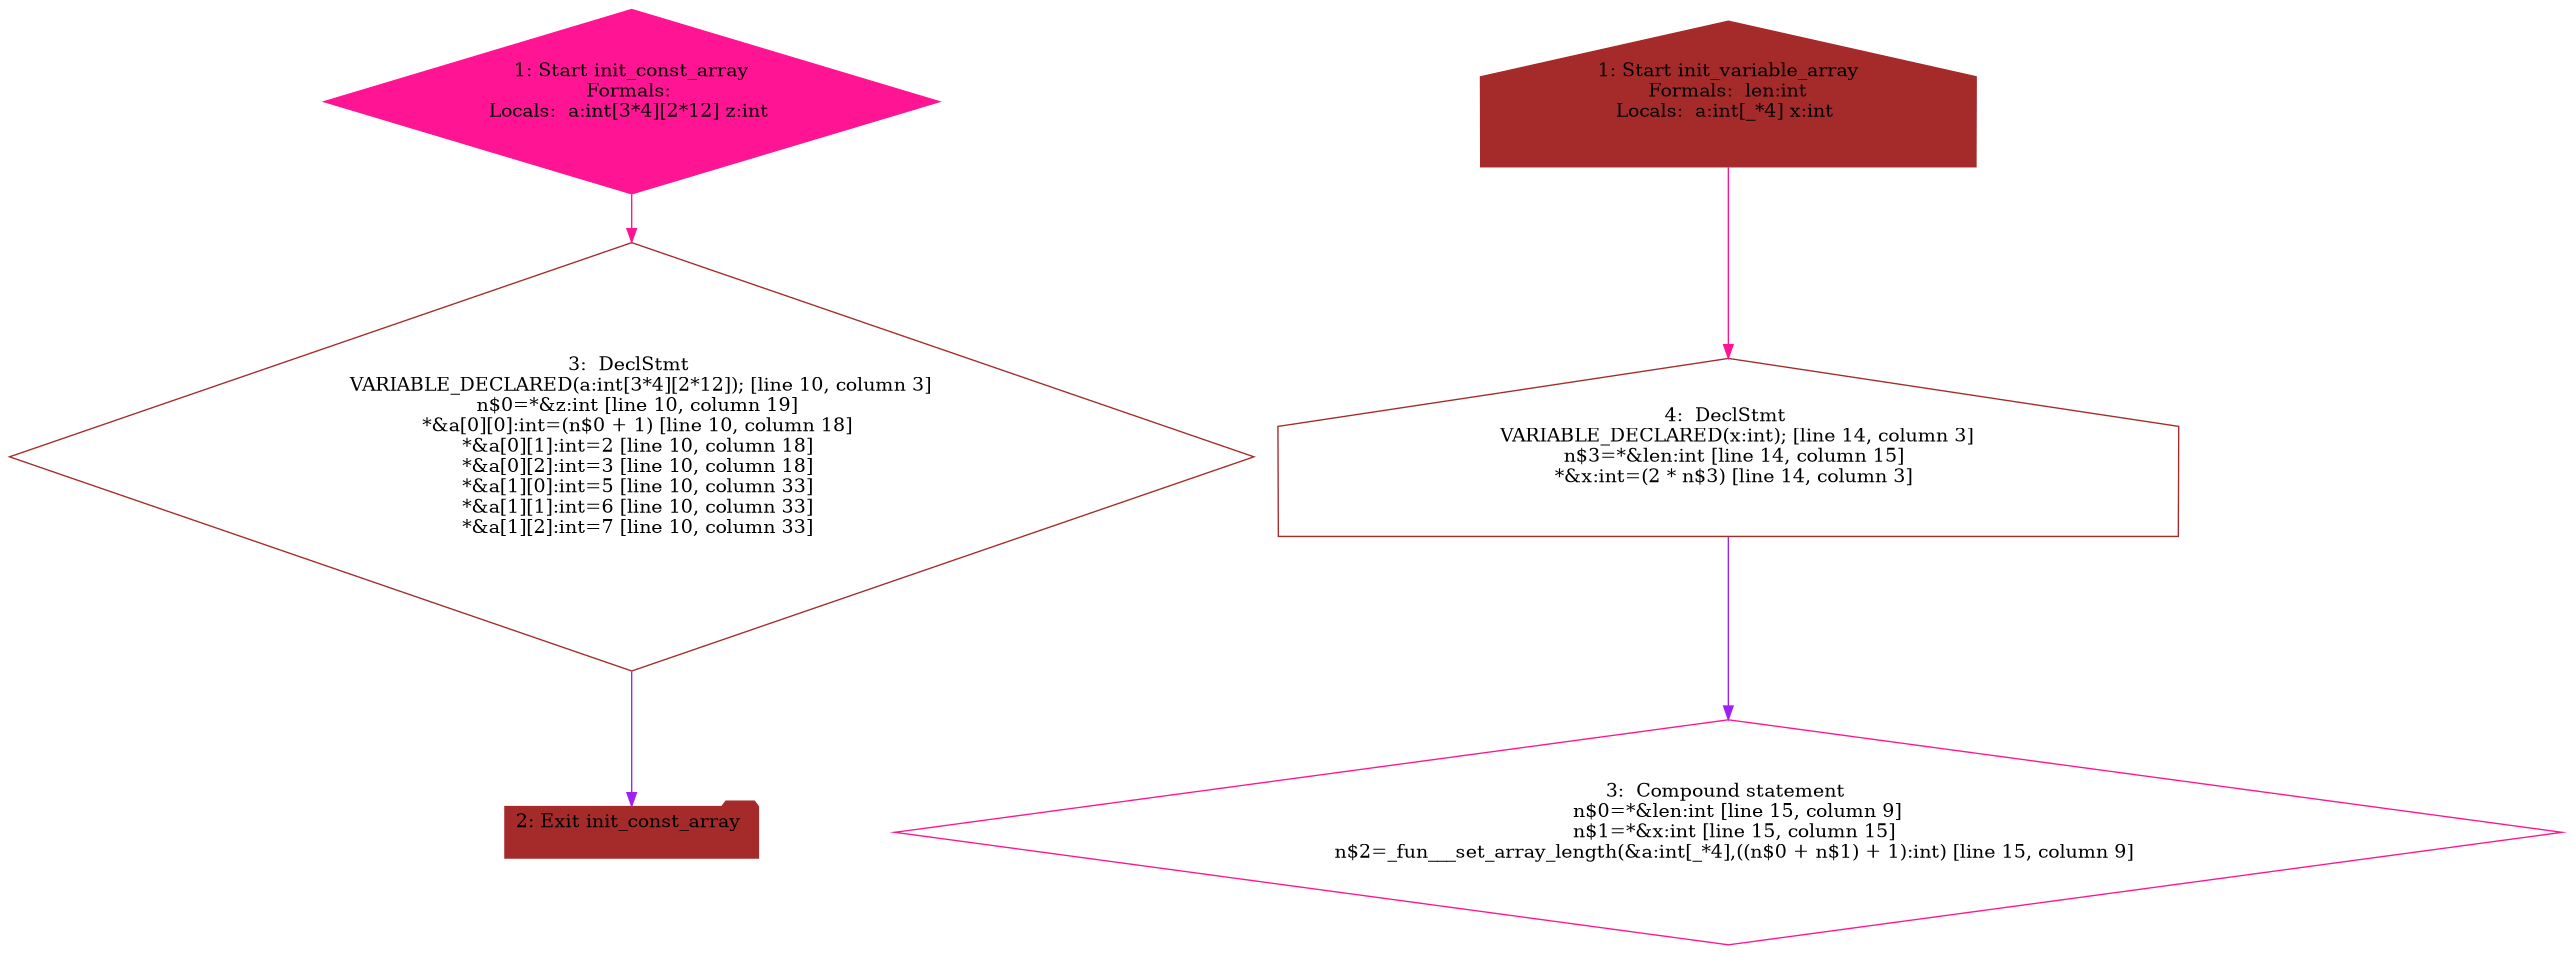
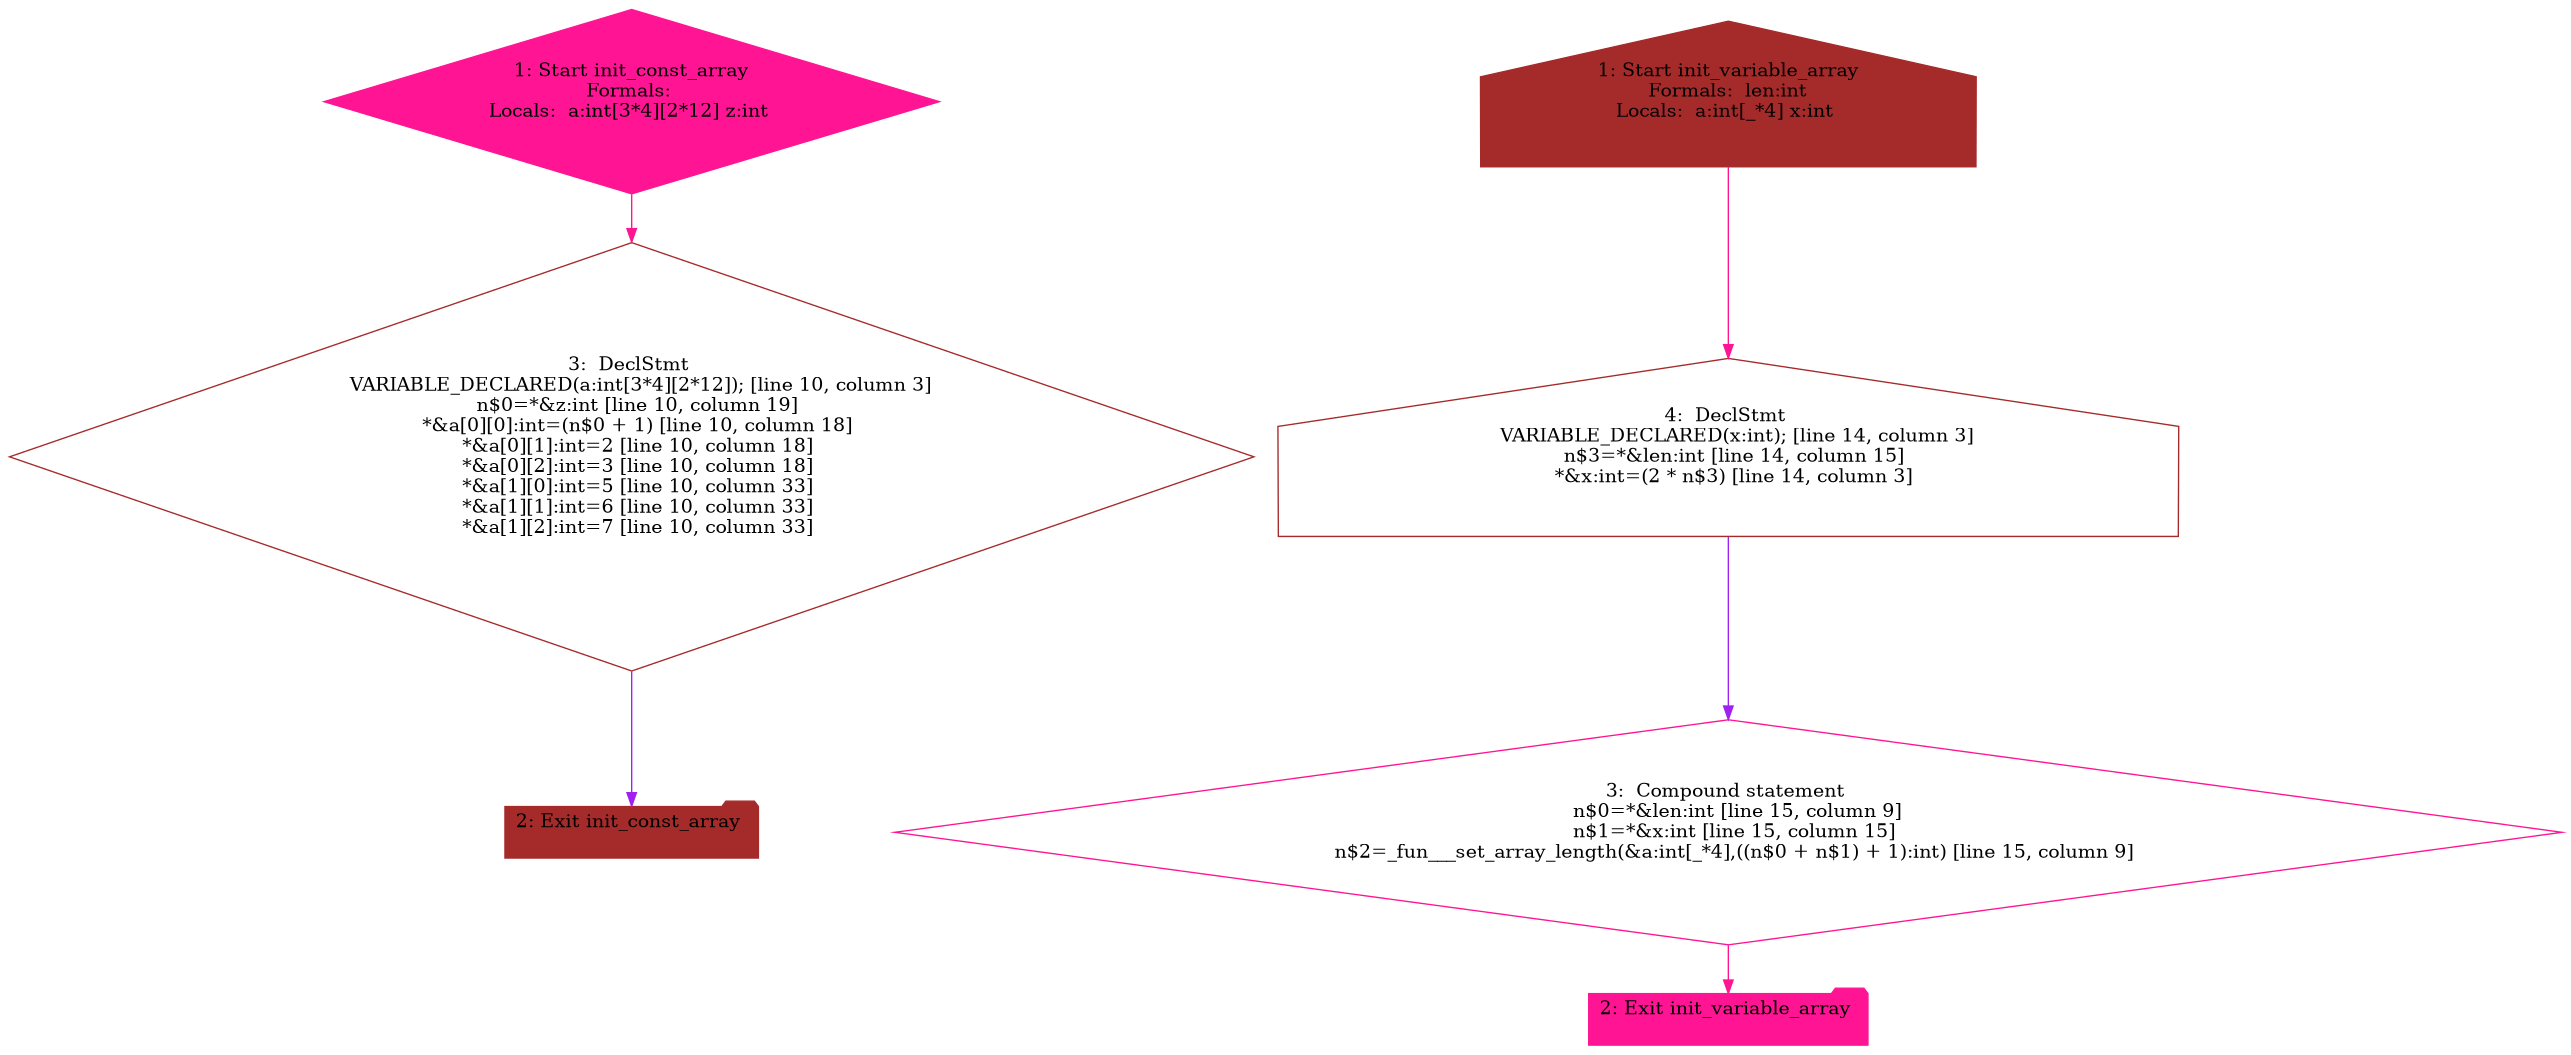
none -> (1728, 1019)
